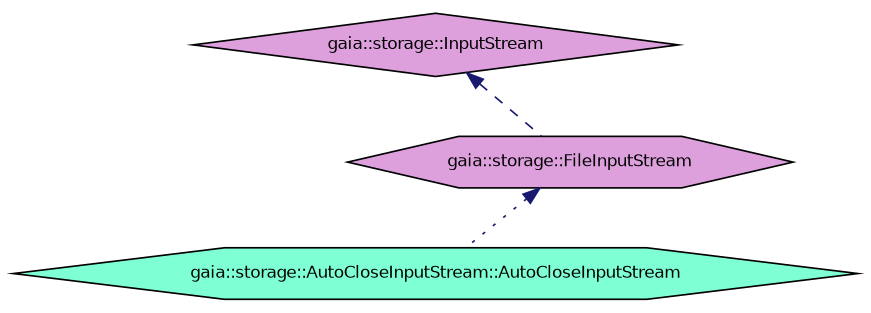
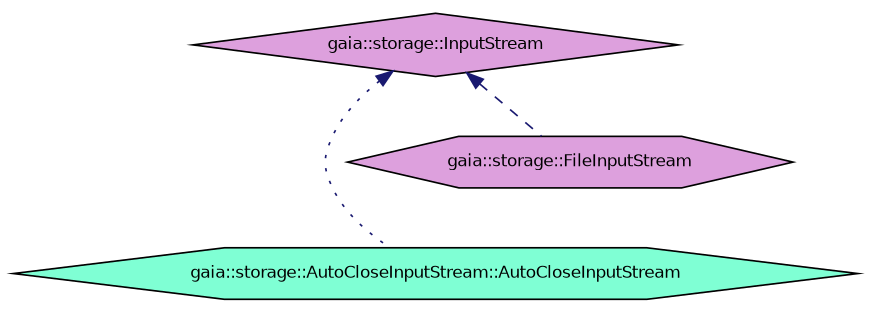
(496, 223) -> (326, 167)
